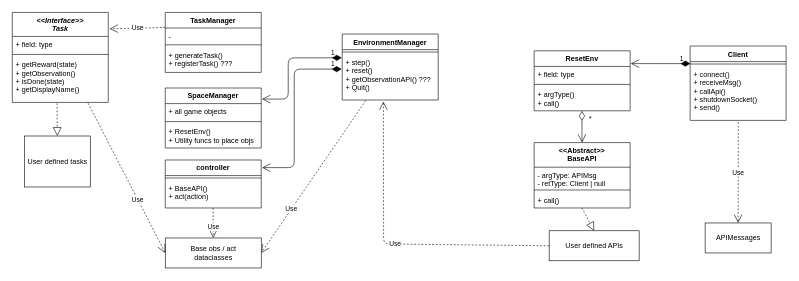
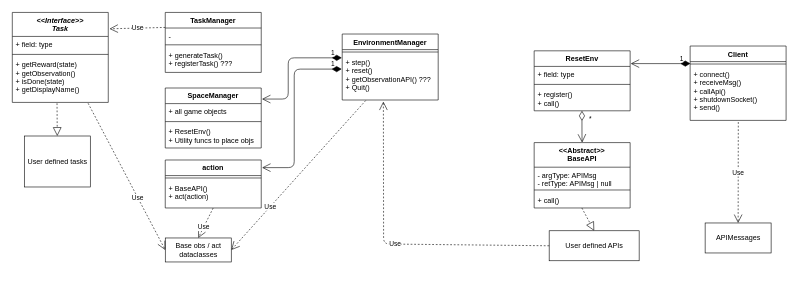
(559, 95) -> (560, 95)
(213, 168) -> (213, 168)
(569, 175) -> (569, 175)
(213, 253) -> (198, 250)
